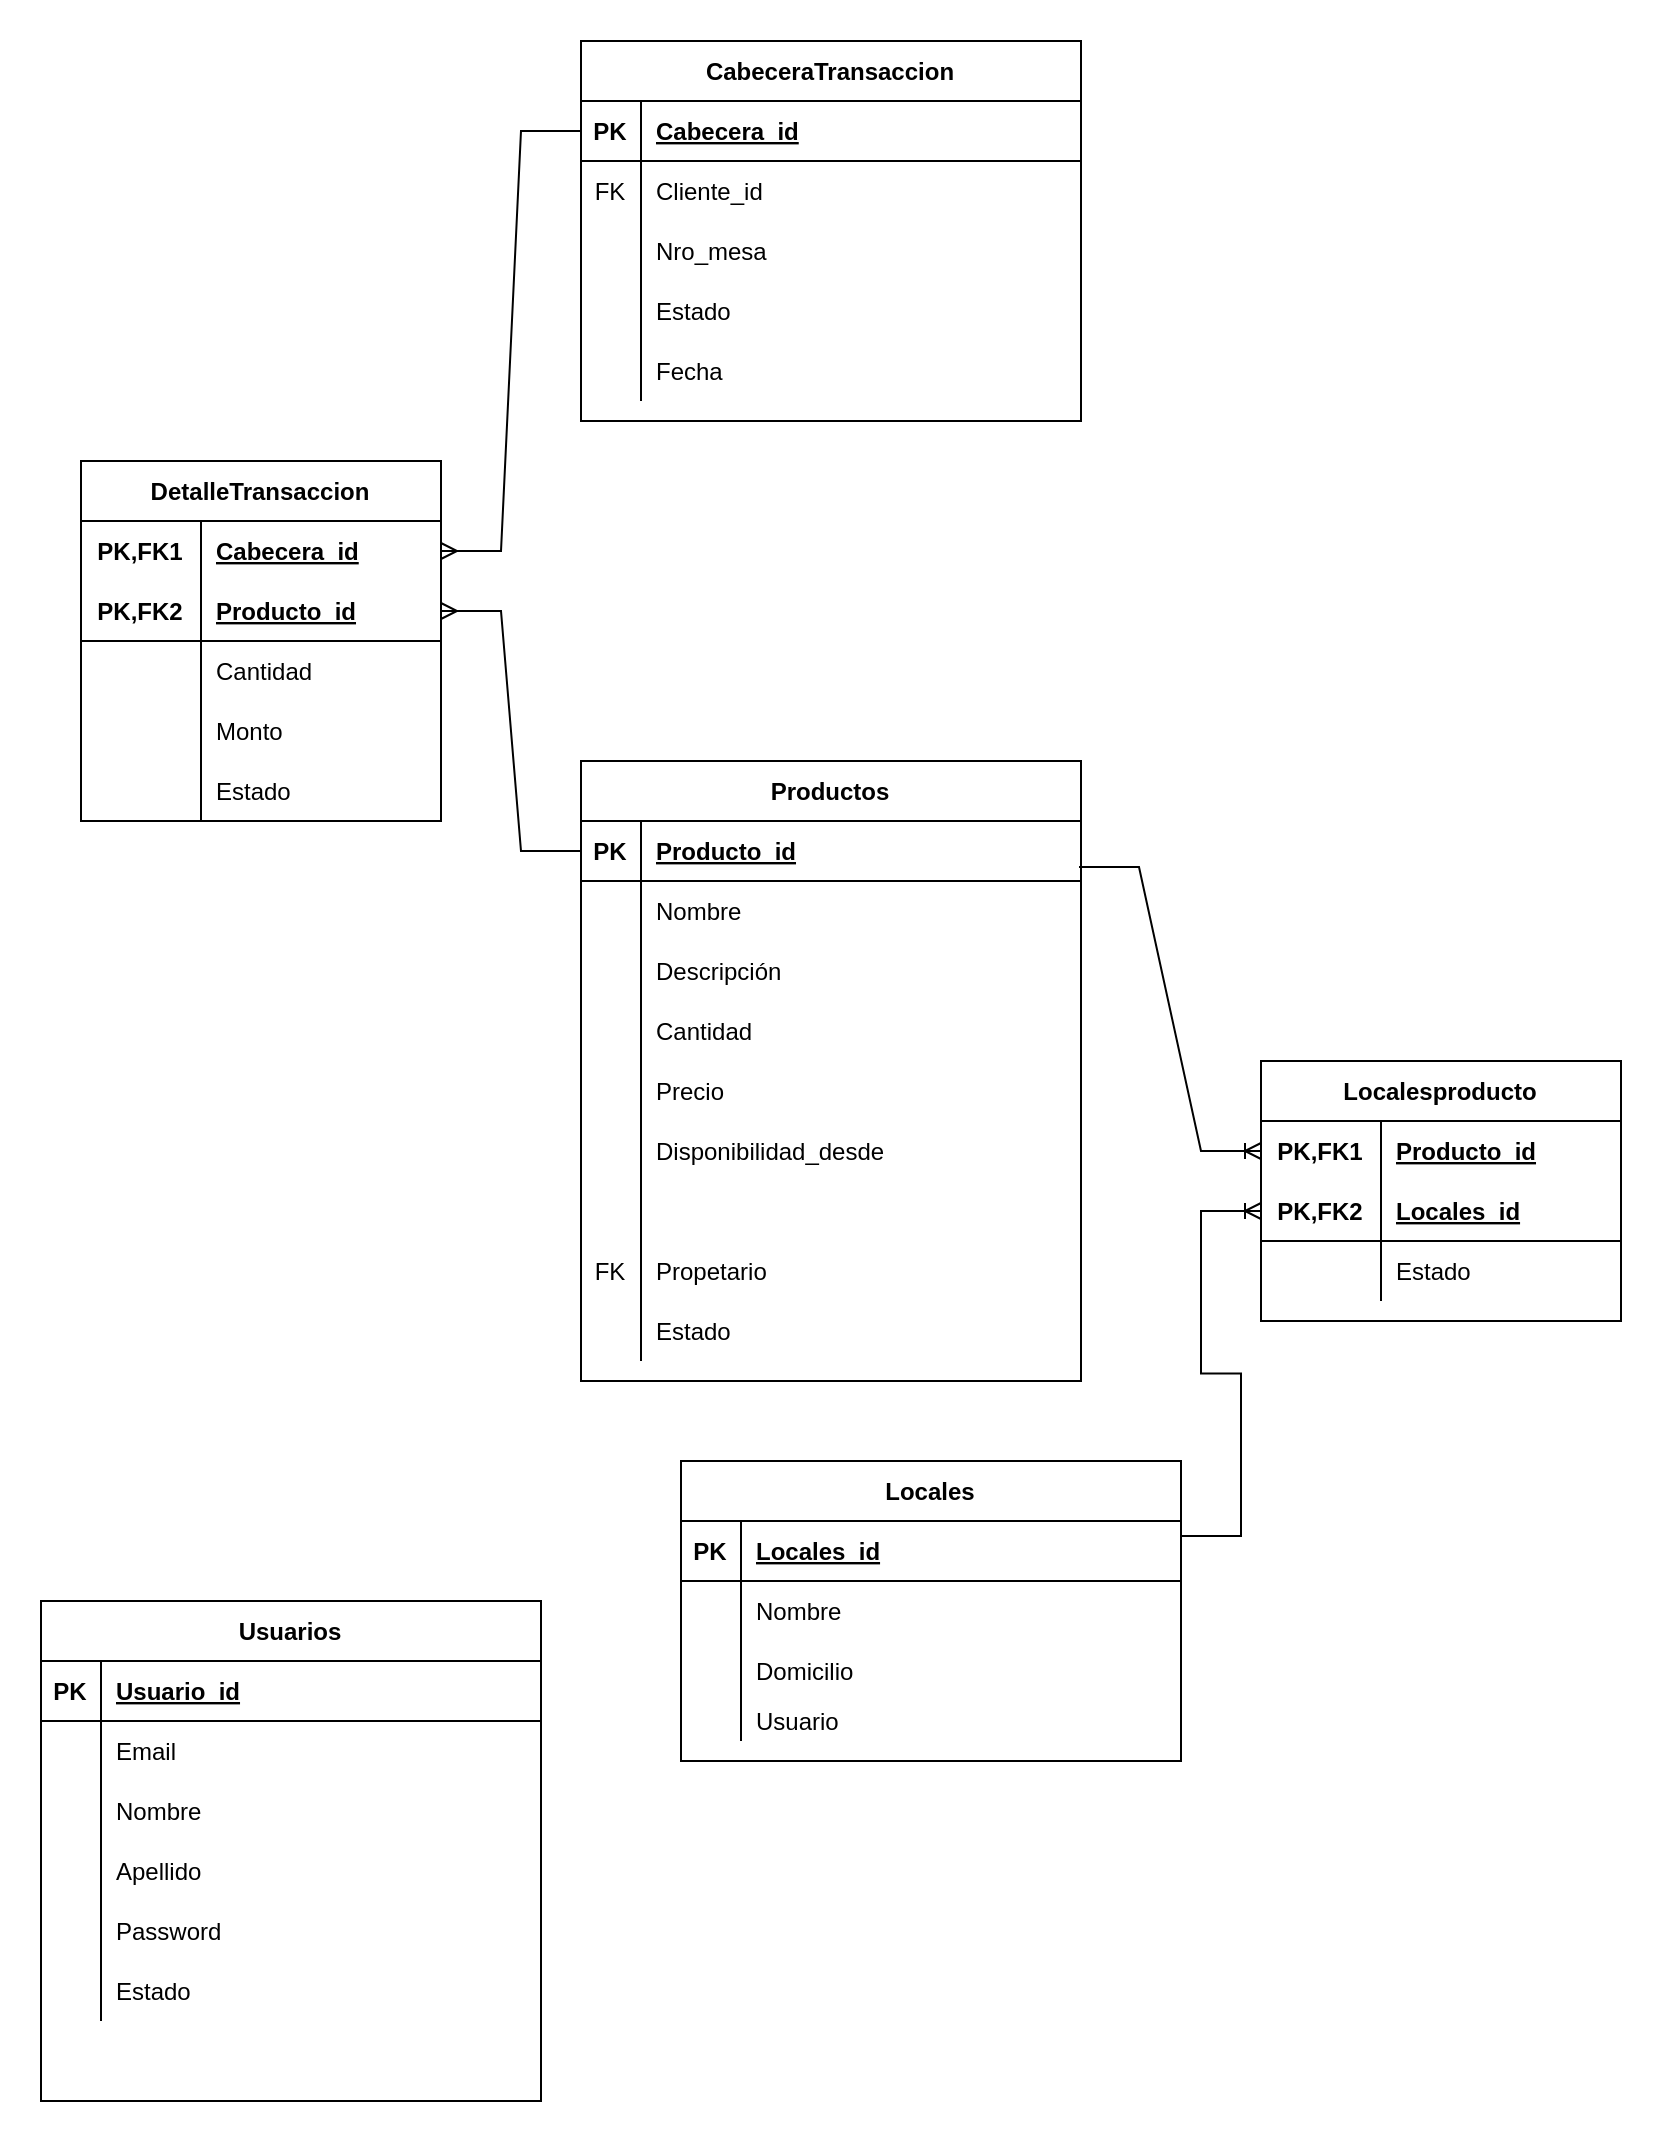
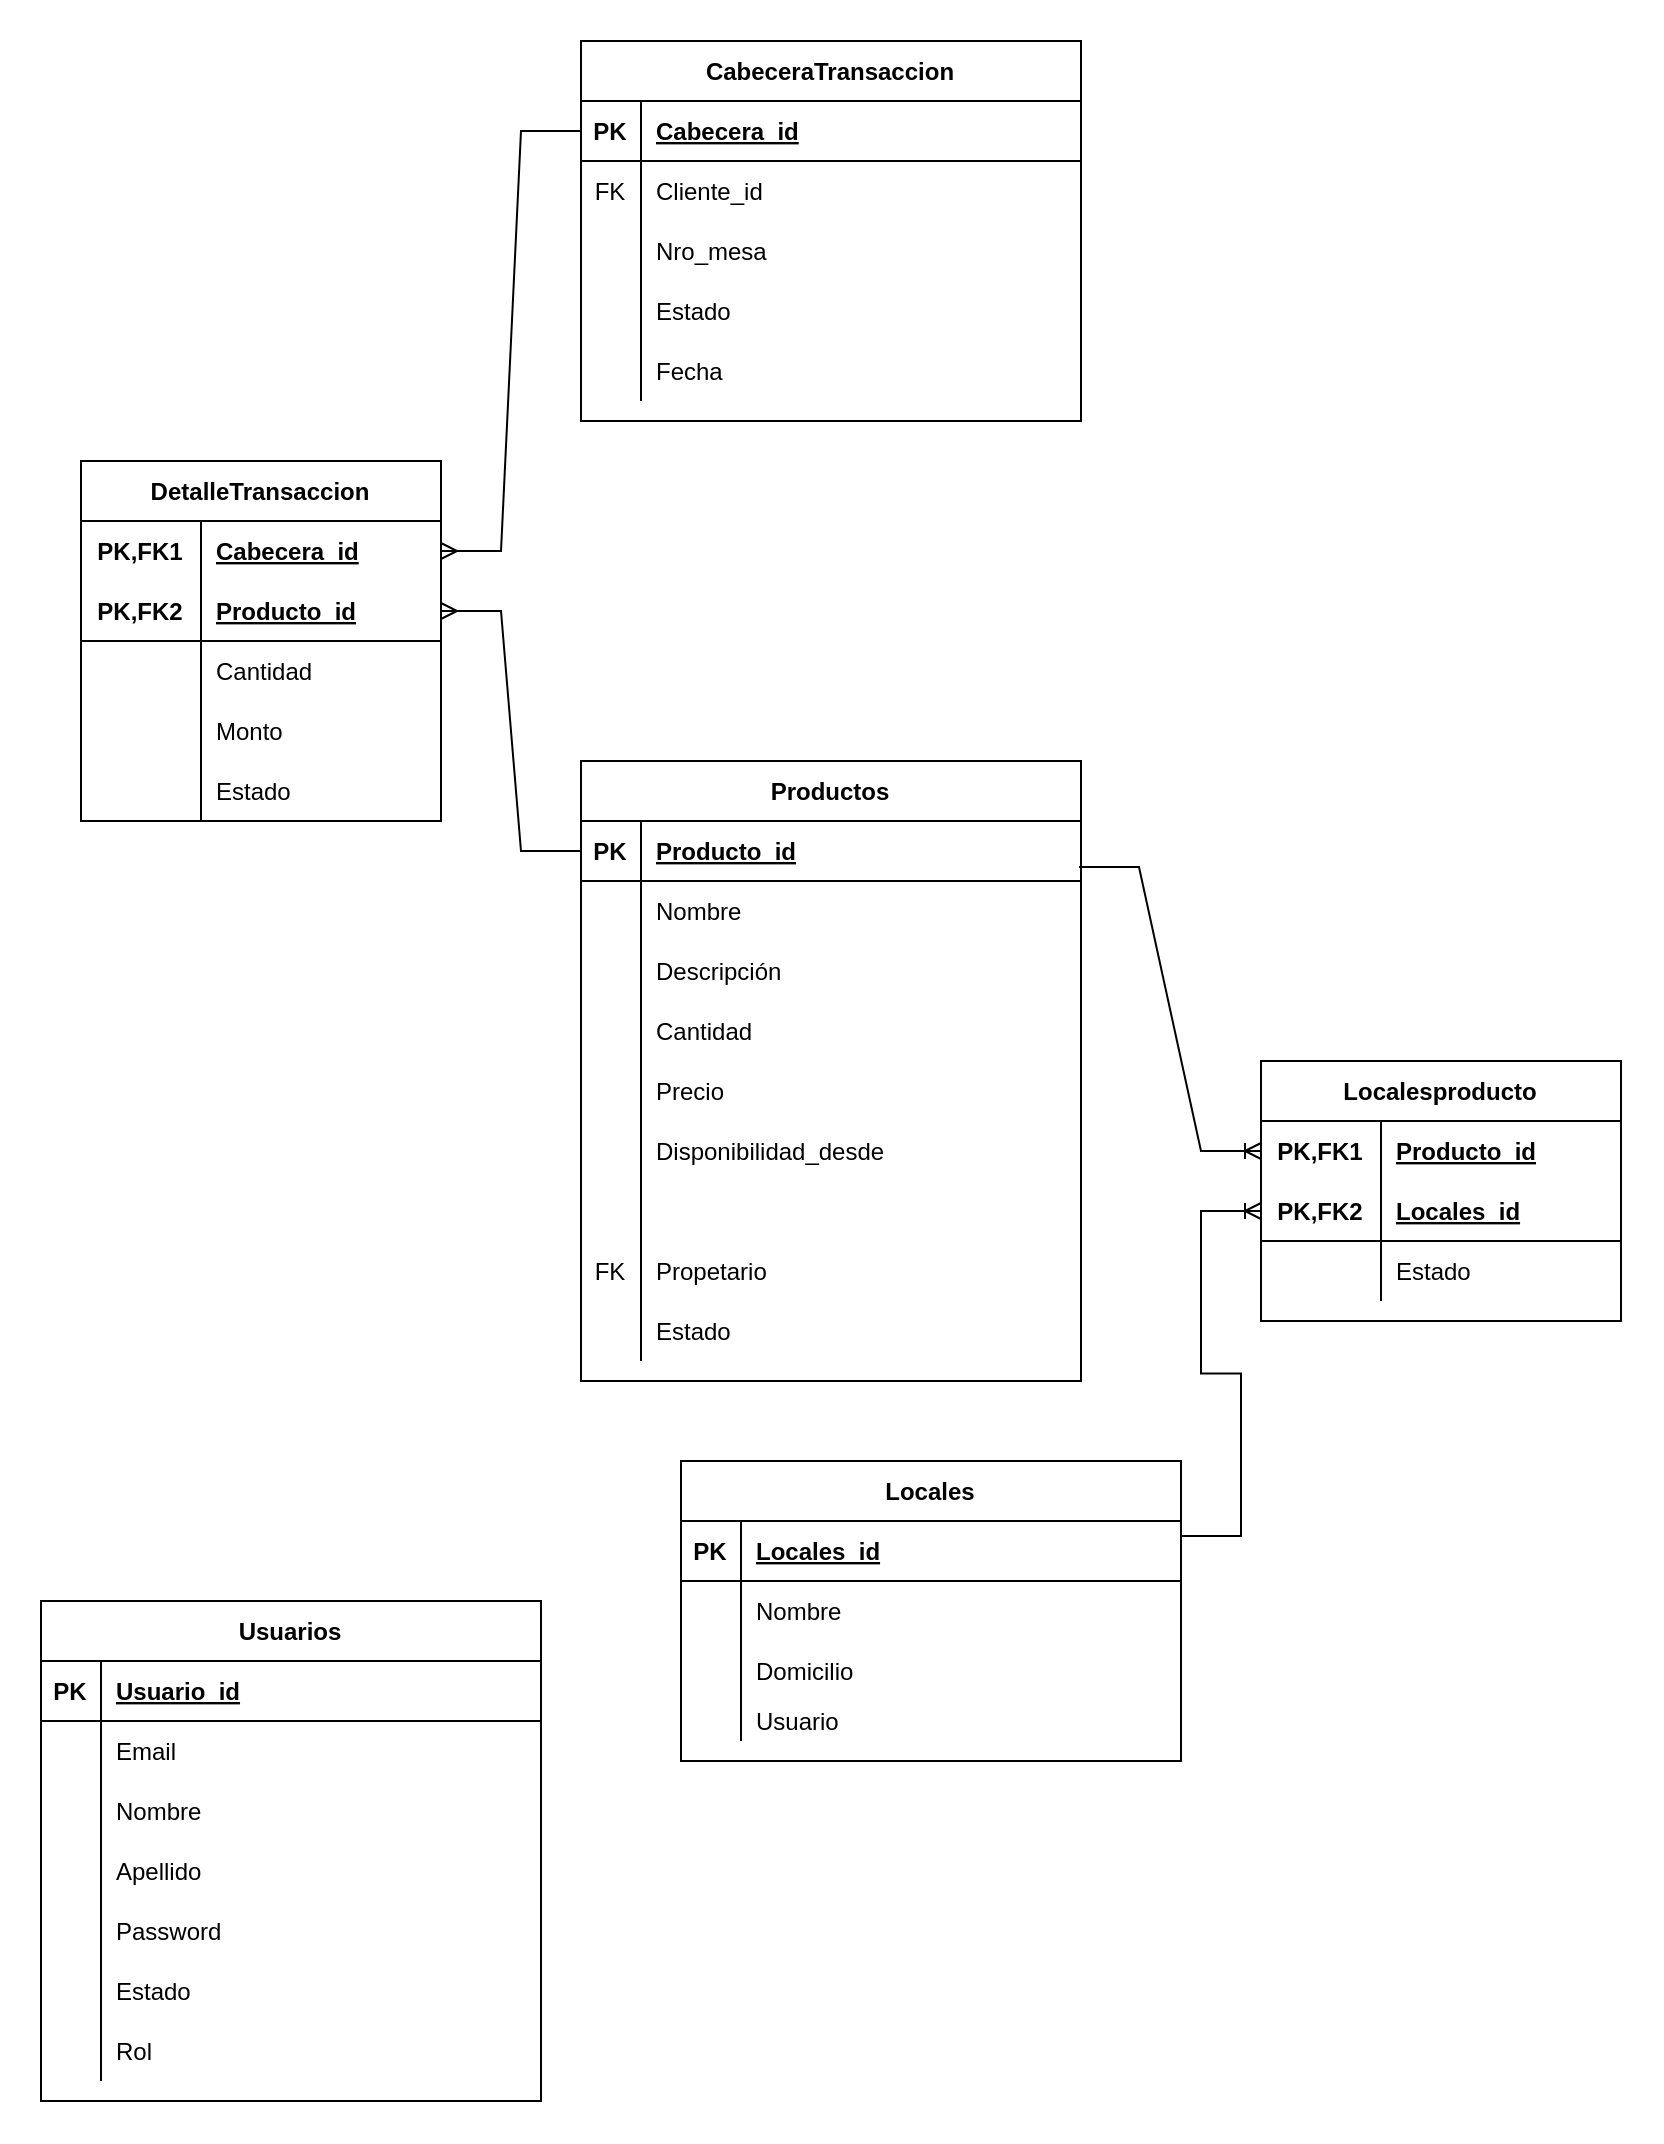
none -> (321, 2051)
